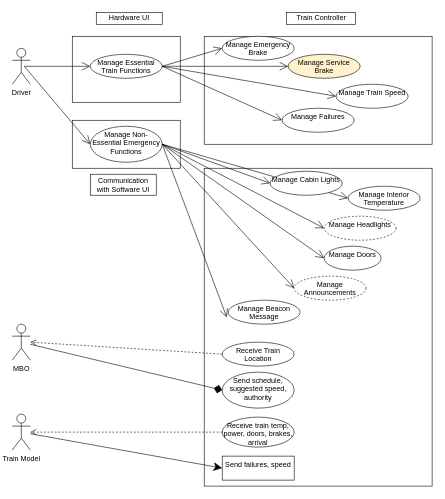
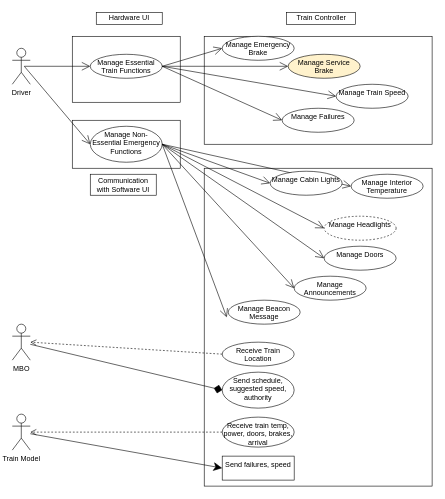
(384, 198) -> (387, 186)
(353, 258) -> (360, 258)
(330, 288) -> (330, 288)
